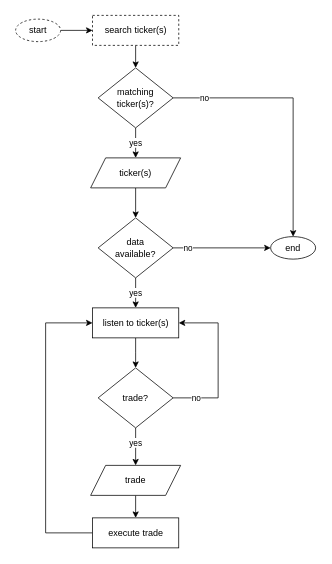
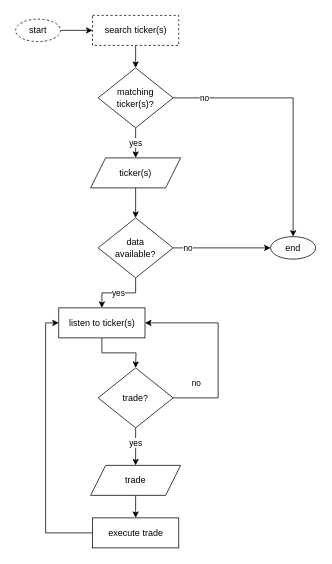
(135, 323) -> (102, 323)
